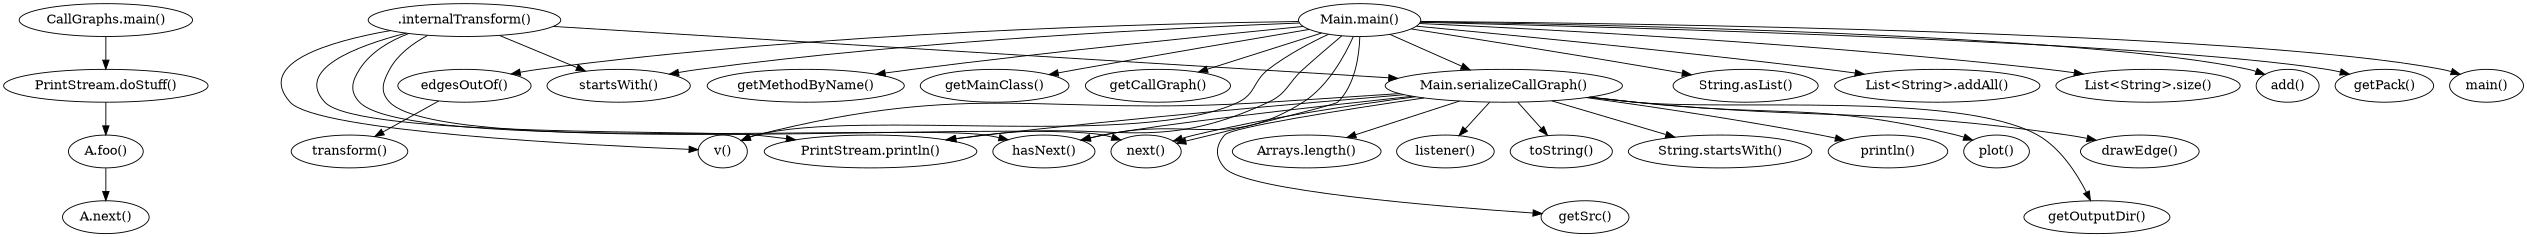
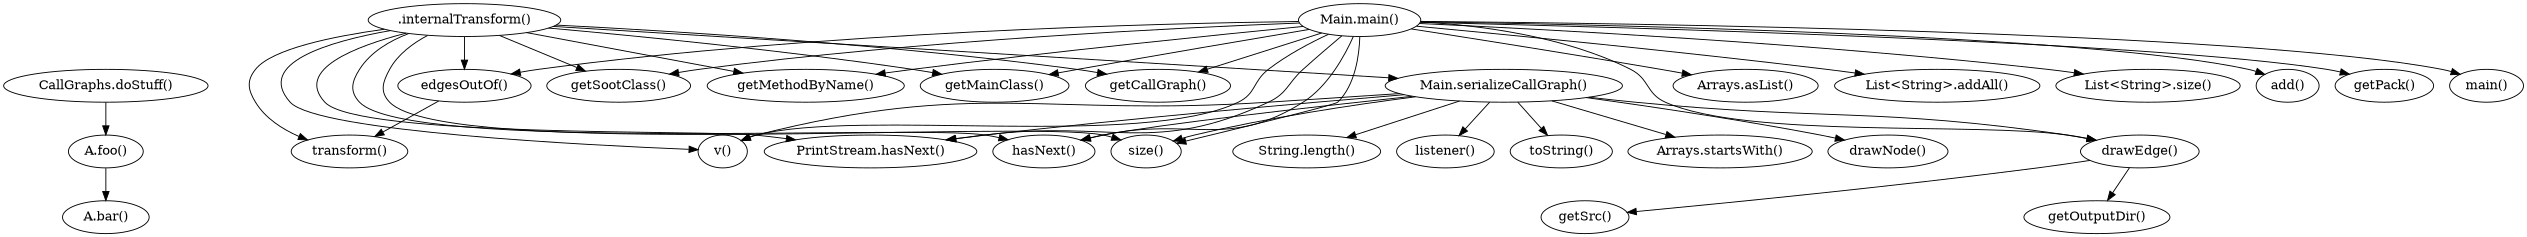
(106, 20) -> none
none -> (827, 43)
none -> (712, 44)
none -> (464, 48)
(1426, 50) -> (1794, 124)
none -> (630, 52)
none -> (274, 56)
(106, 86) -> (106, 86)
(619, 86) -> (619, 86)
(1746, 86) -> (1746, 86)
(1853, 106) -> (2121, 180)
(871, 151) -> (871, 151)
(1146, 151) -> (1146, 151)
(1307, 151) -> (1307, 151)
(1720, 151) -> (1720, 151)
(1888, 151) -> (1888, 151)
(1997, 151) -> none
(1259, 181) -> (1864, 188)
(106, 217) -> (106, 217)
